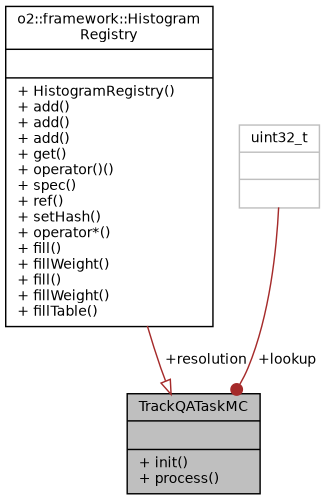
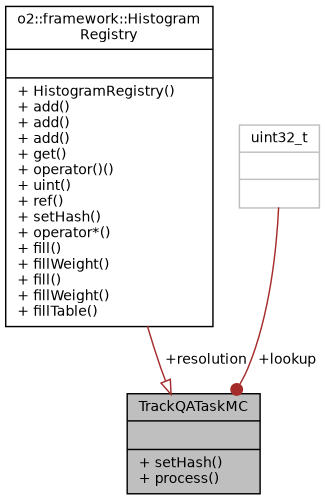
(47, 186) -> (44, 186)
(164, 463) -> (181, 463)
